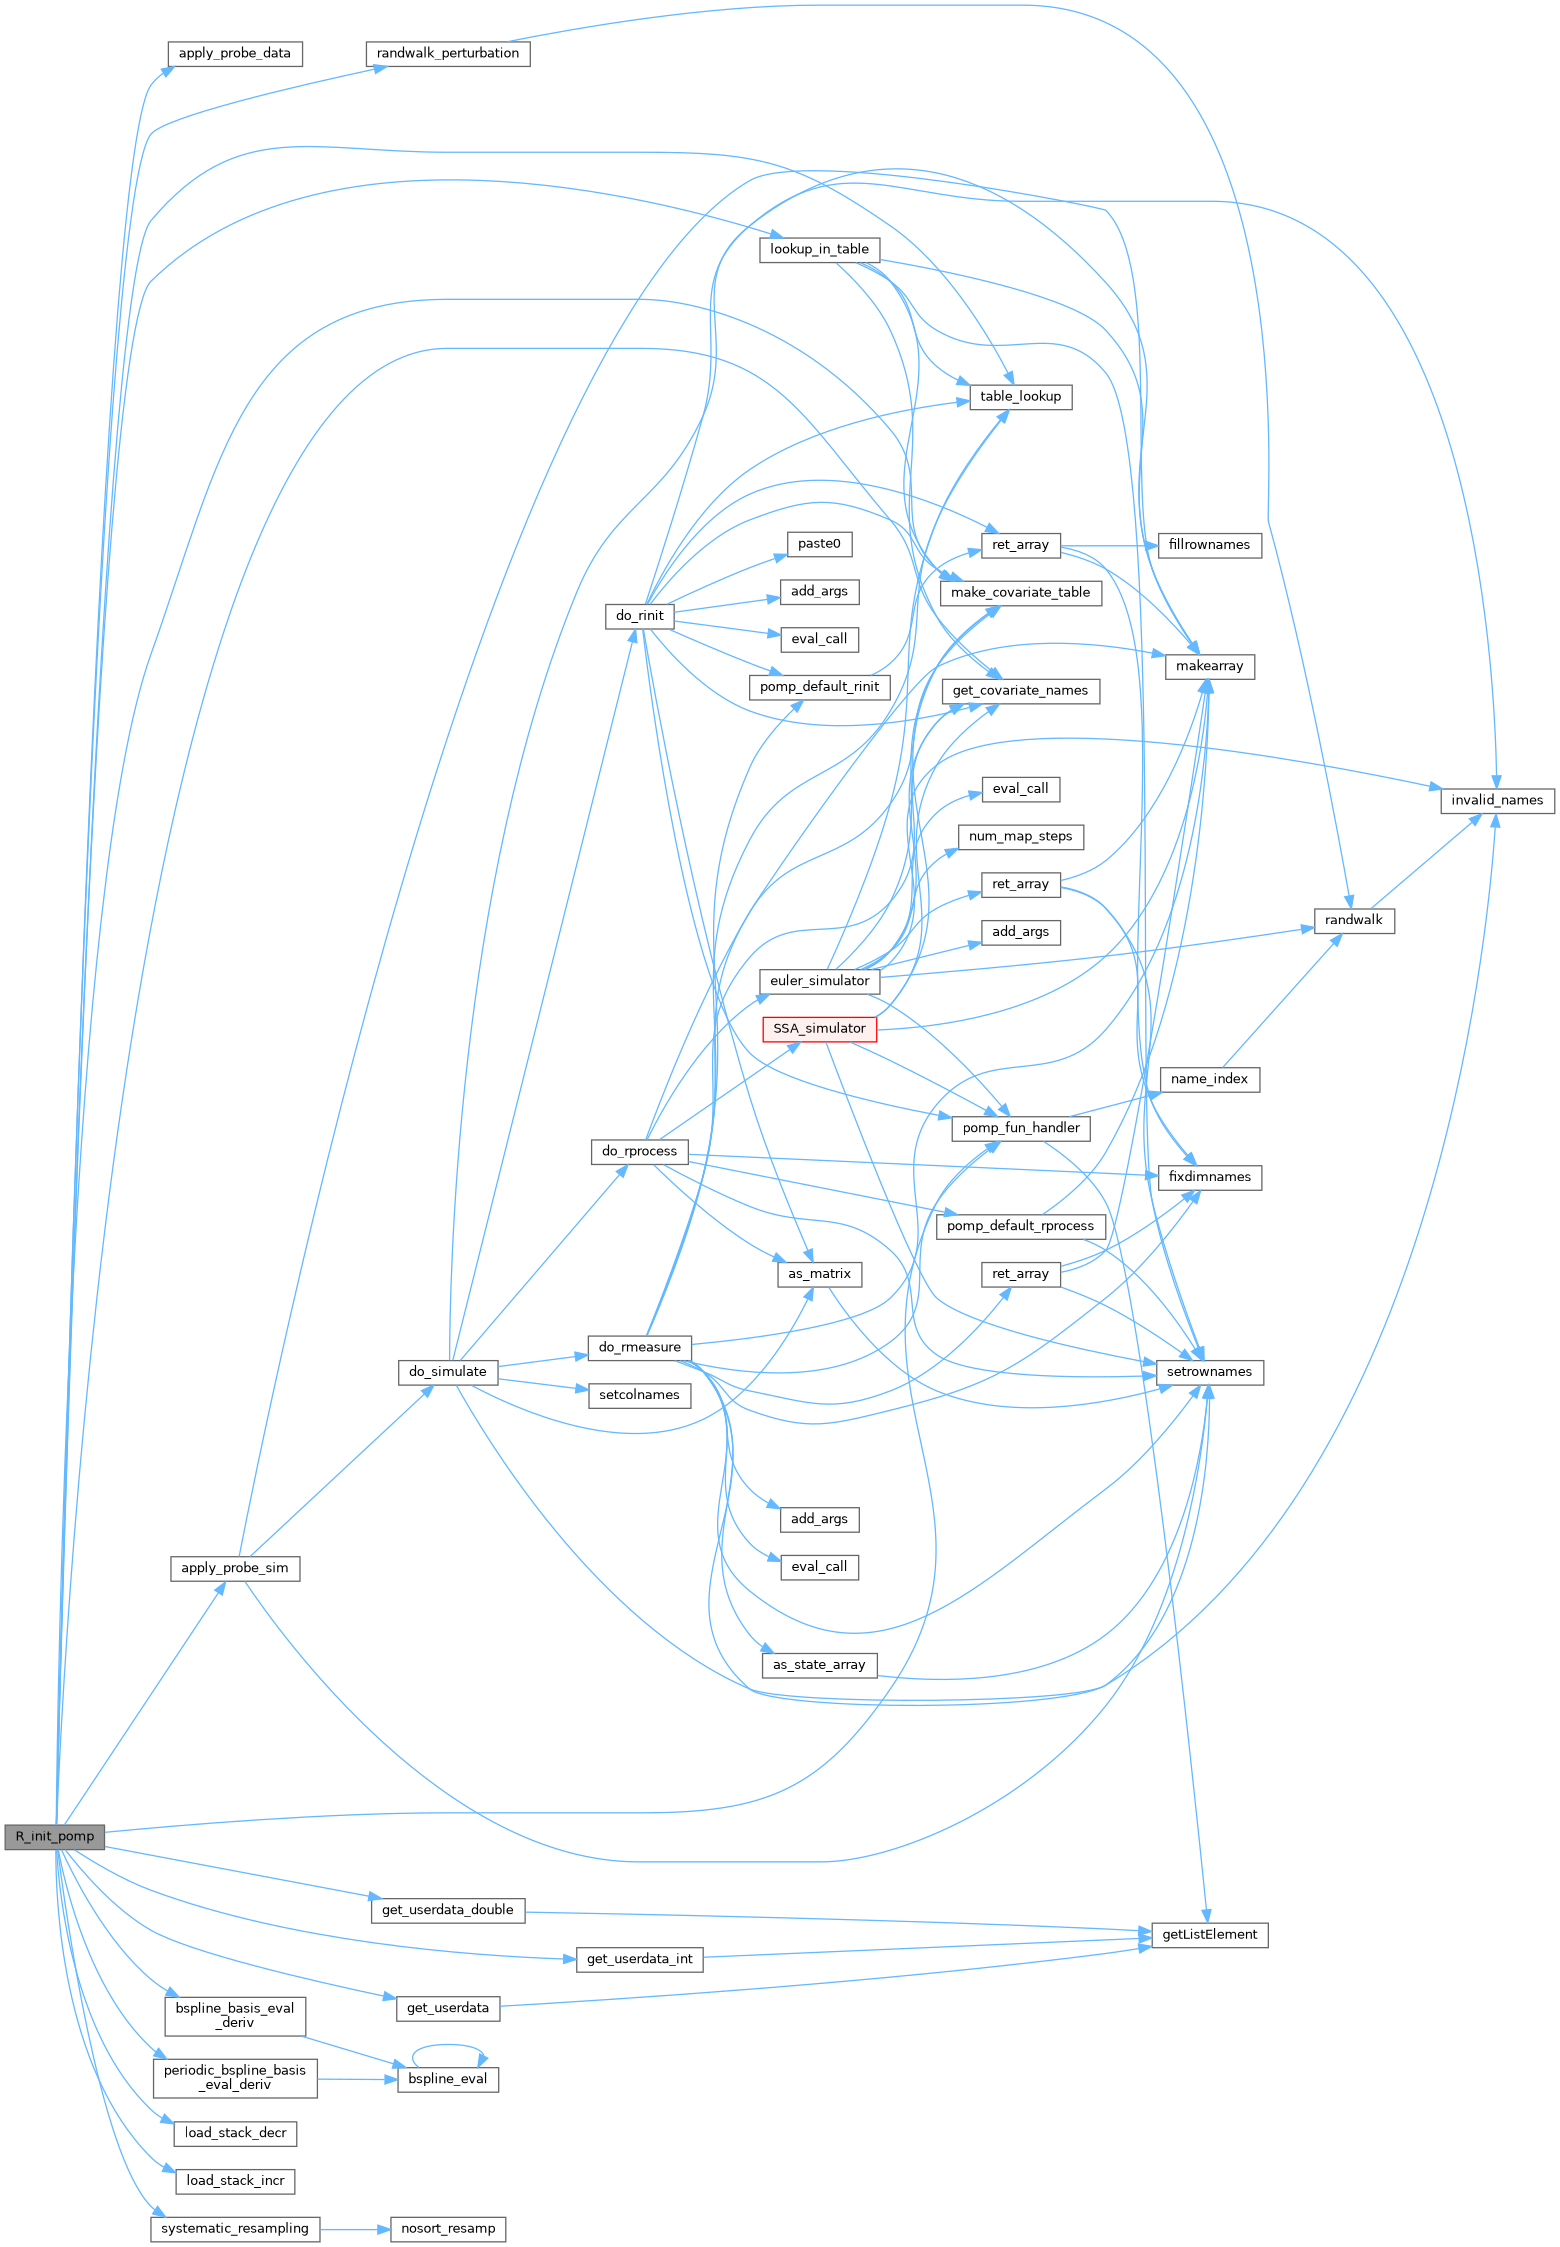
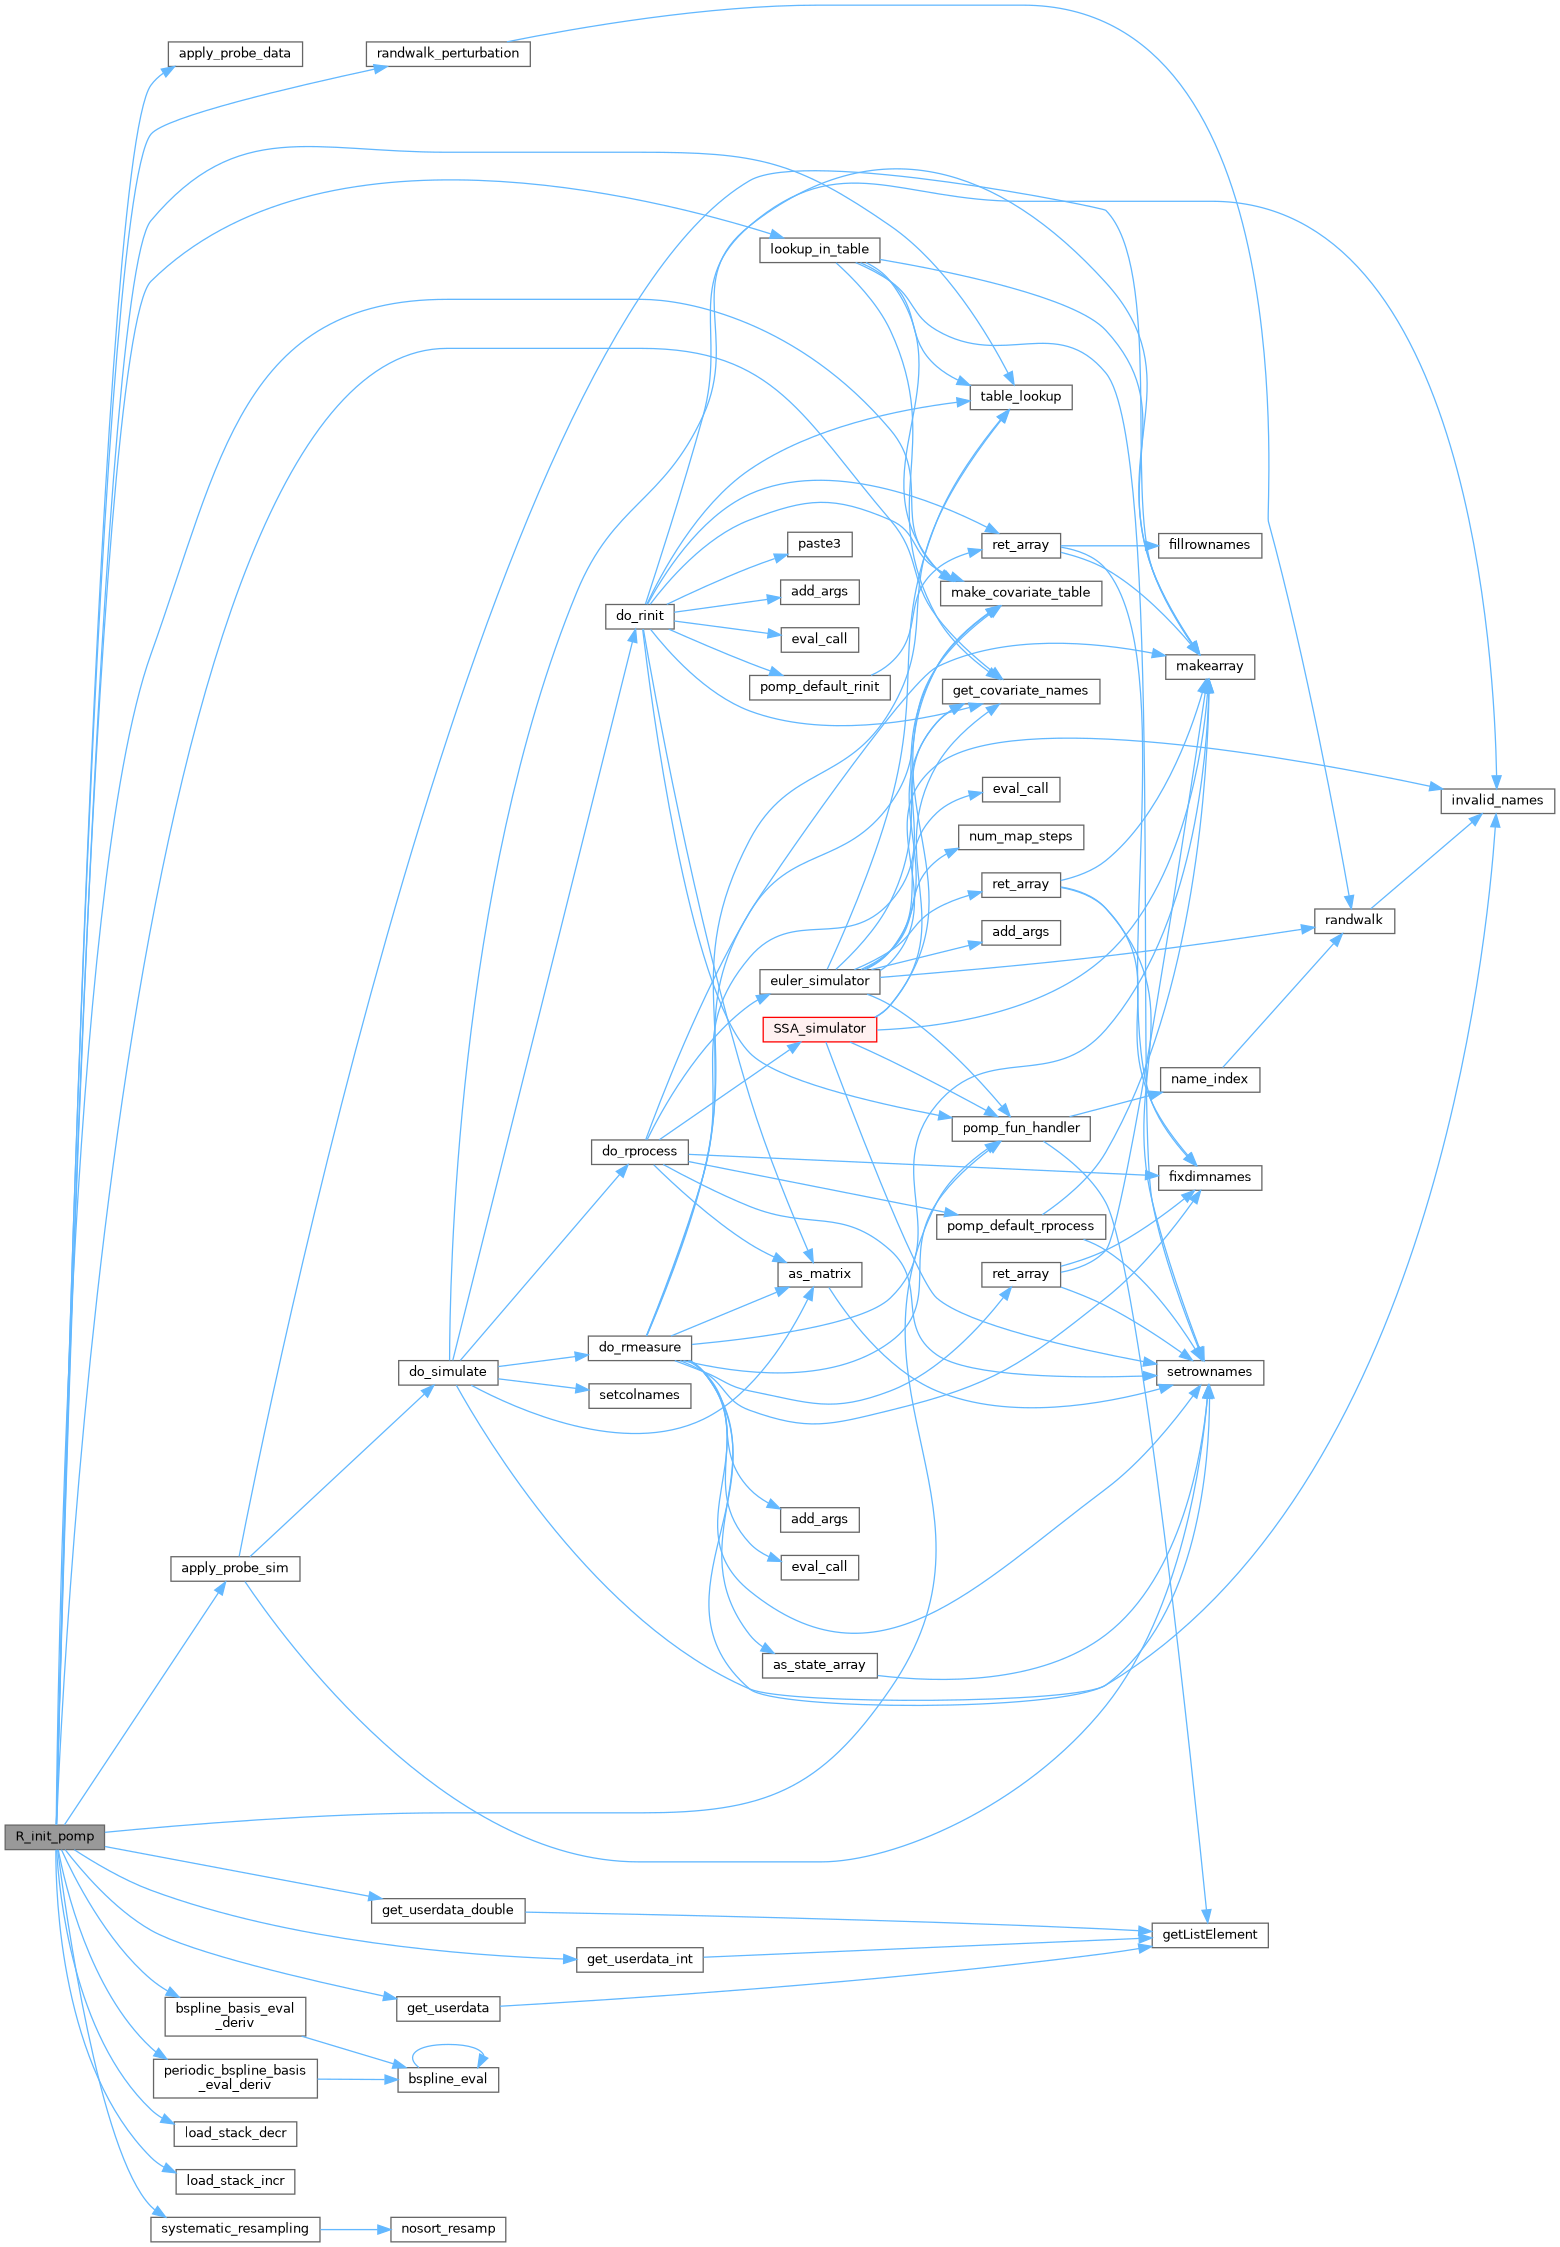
(820, 544) -> (820, 544)
(715, 903) -> (724, 1314)
